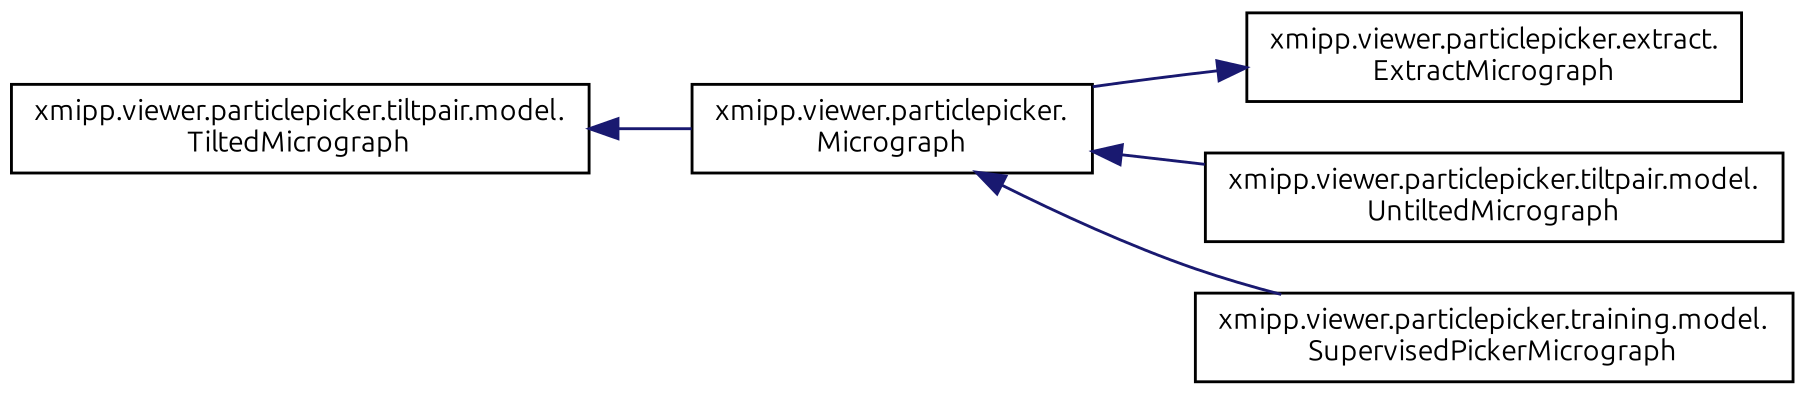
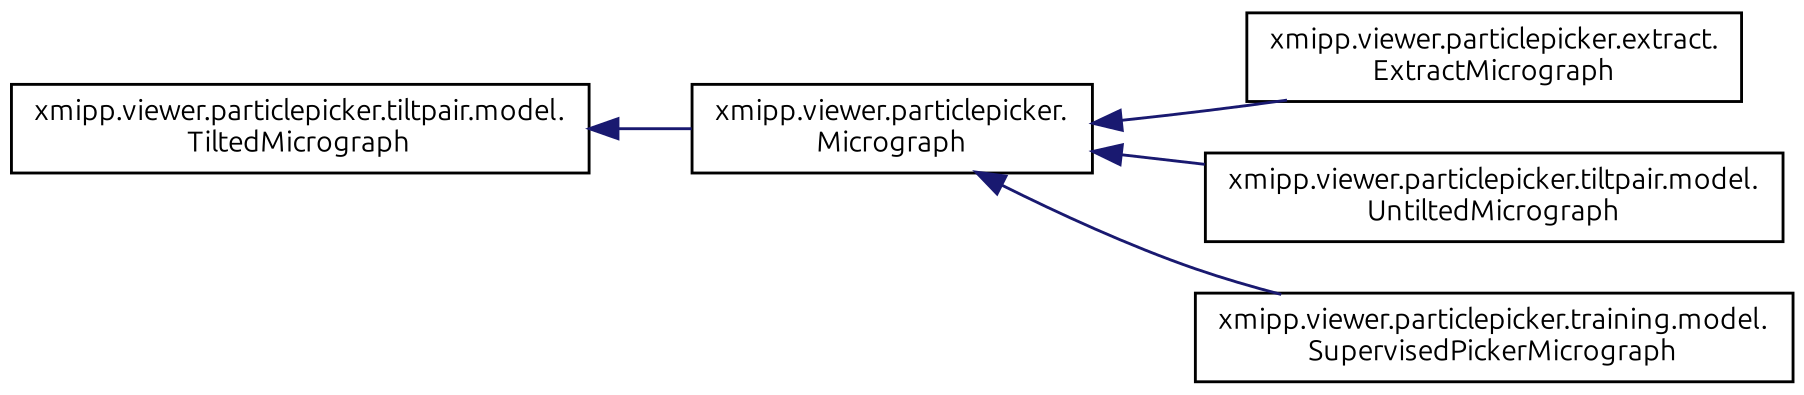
(1155, 78) -> (1204, 111)
